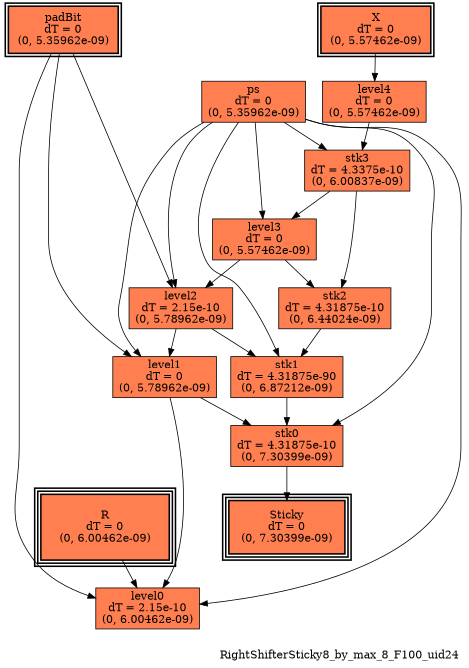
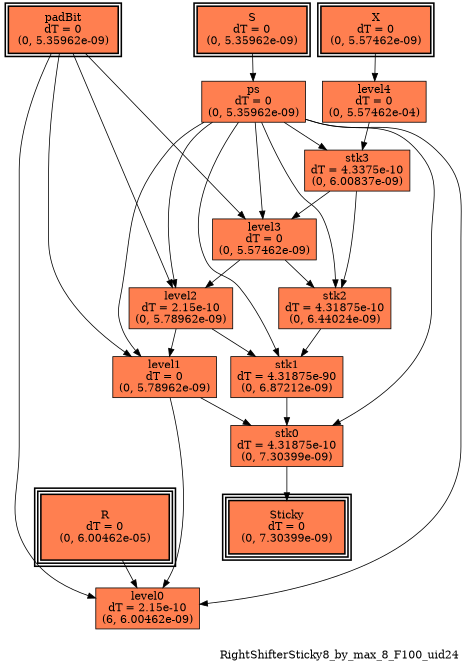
none -> (252, 30)
(374, 102) -> (374, 102)
none -> (163, 133)
none -> (305, 200)
(105, 527) -> (105, 527)
(148, 608) -> (148, 608)
